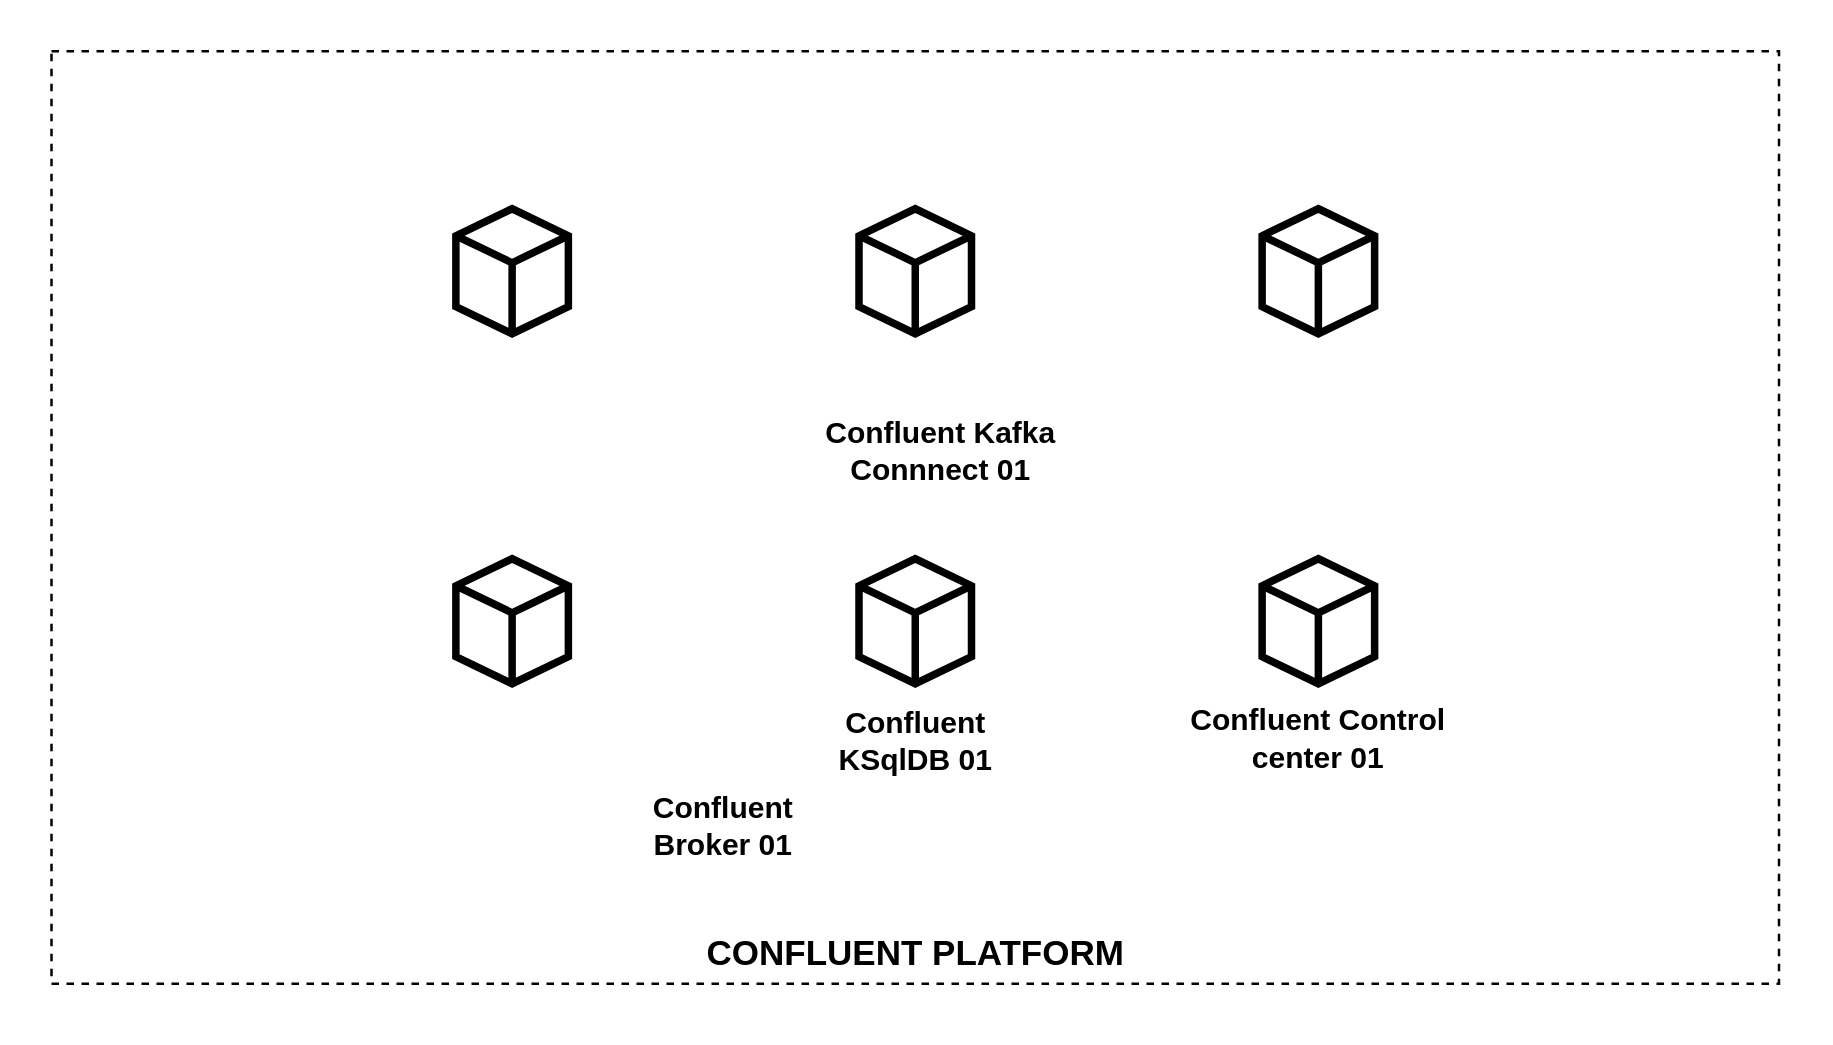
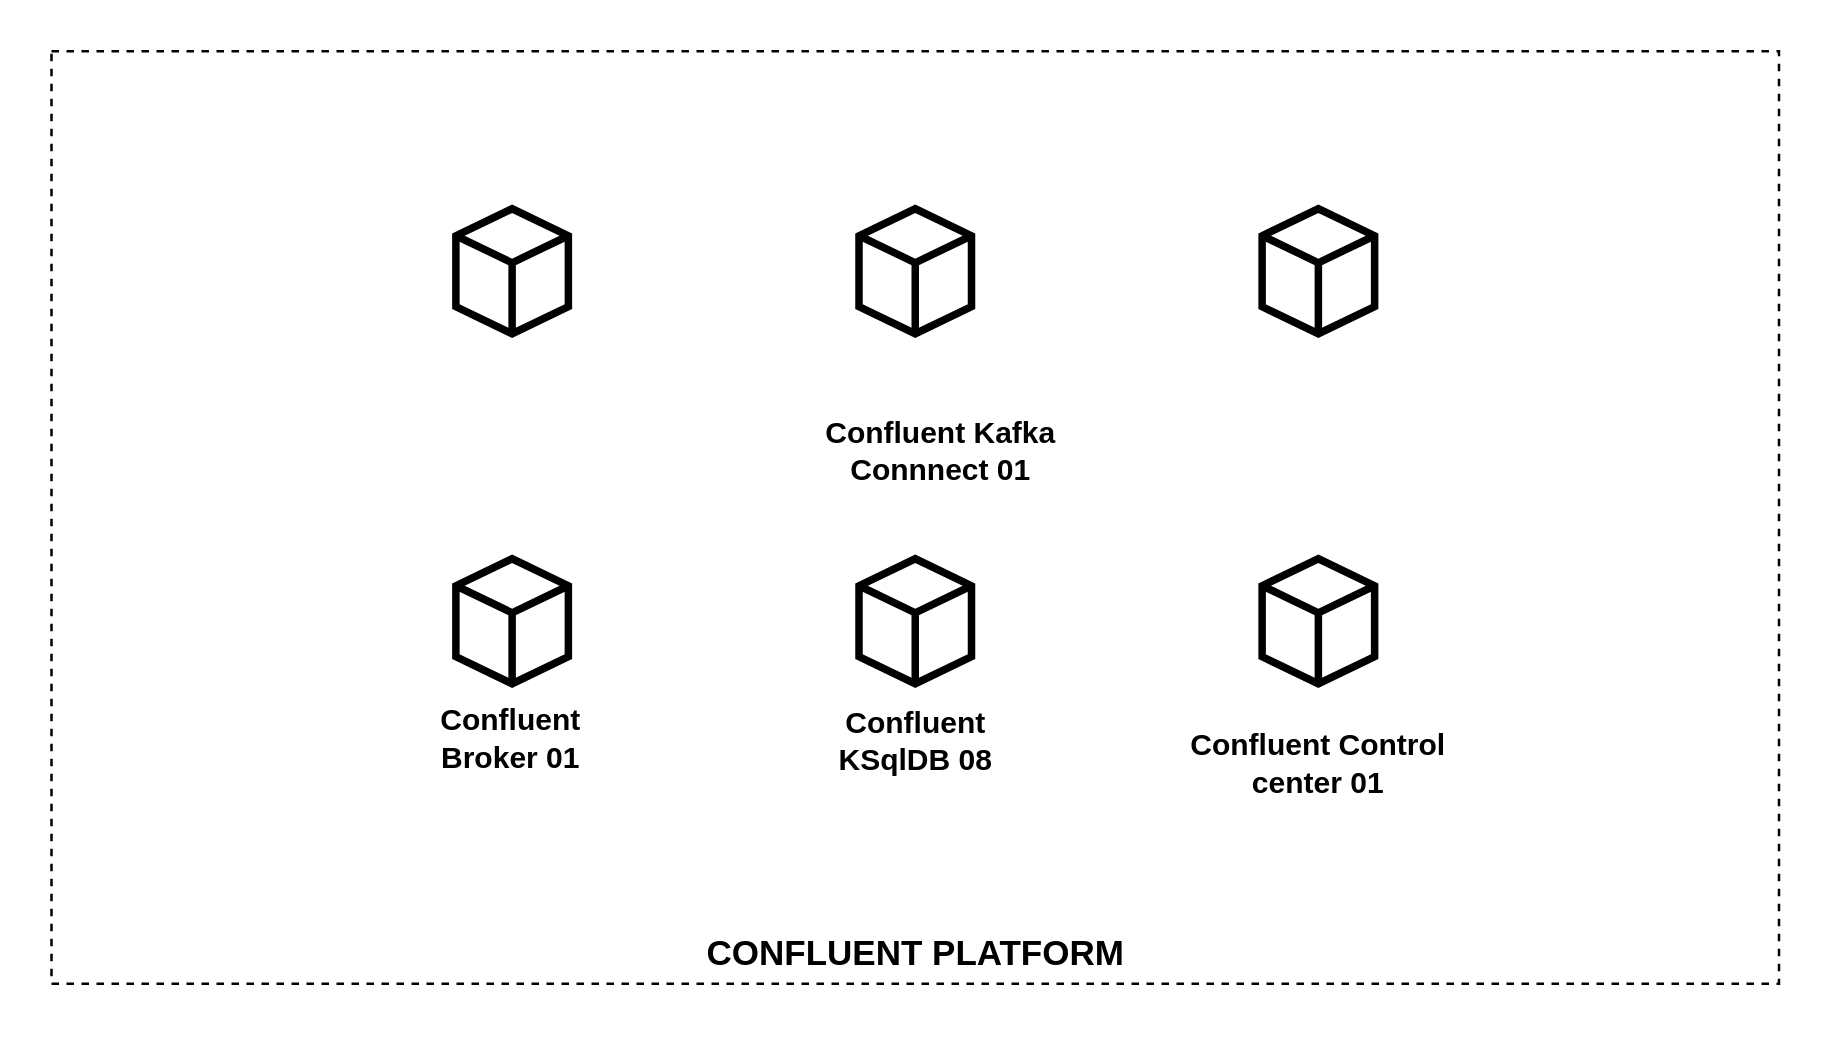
(1318, 739) -> (1318, 764)
(916, 741) -> (916, 741)
(724, 826) -> (512, 739)
